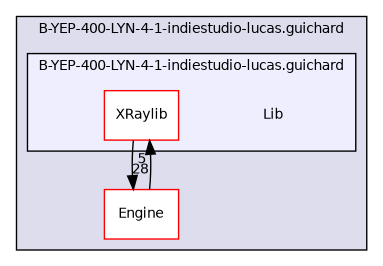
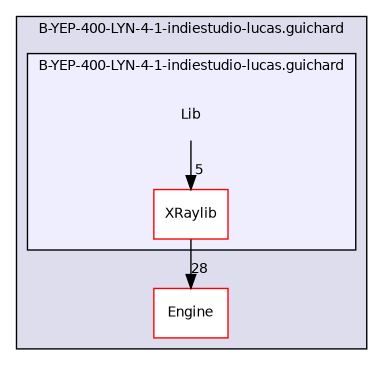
(151, 172) -> (191, 158)
